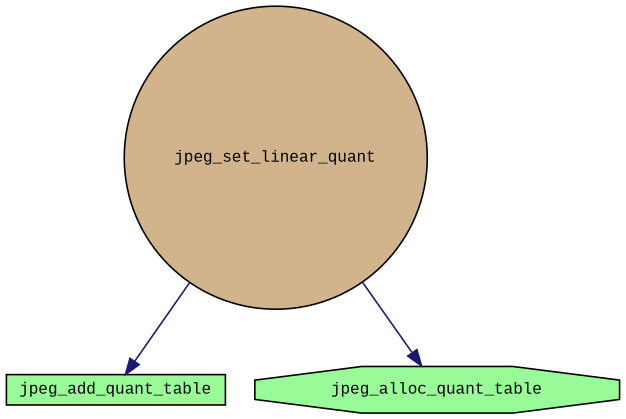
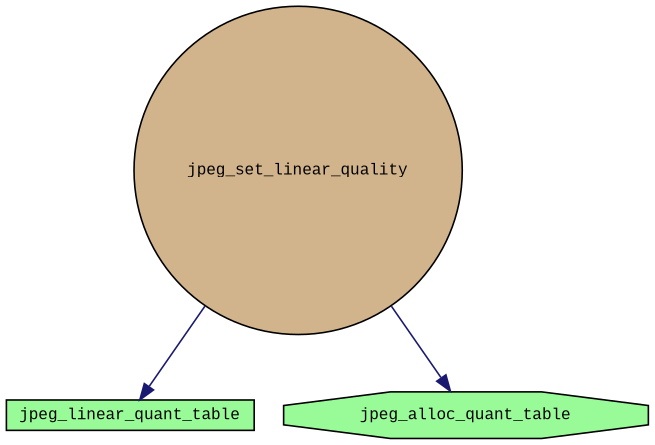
(276, 158) -> (298, 170)
(116, 390) -> (130, 415)
